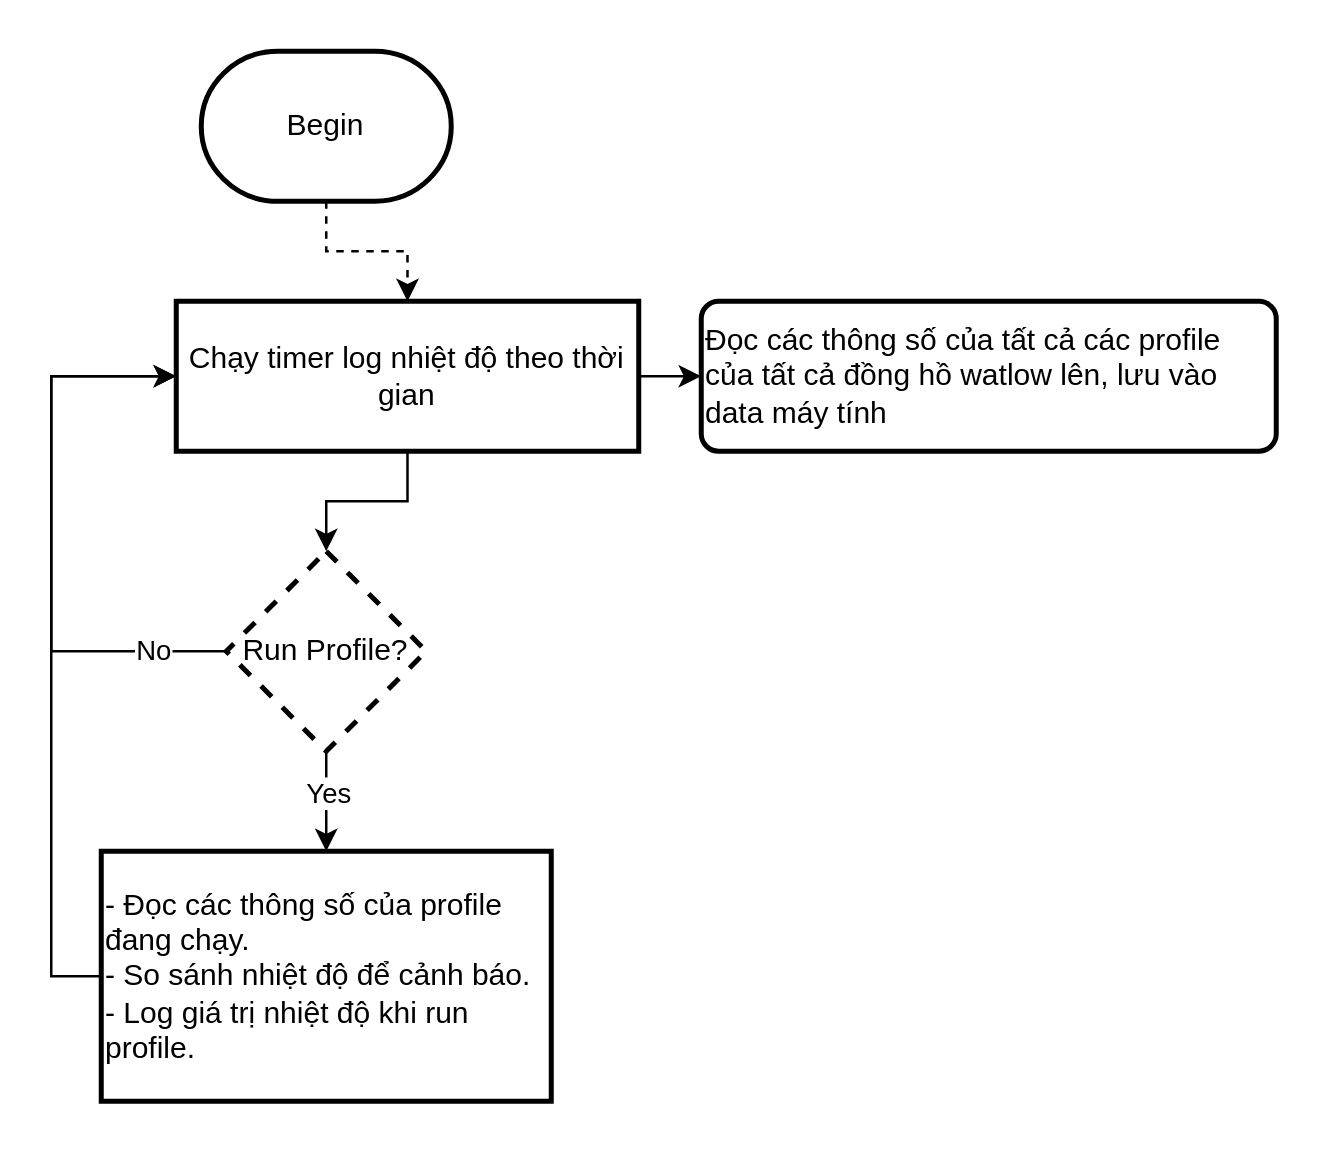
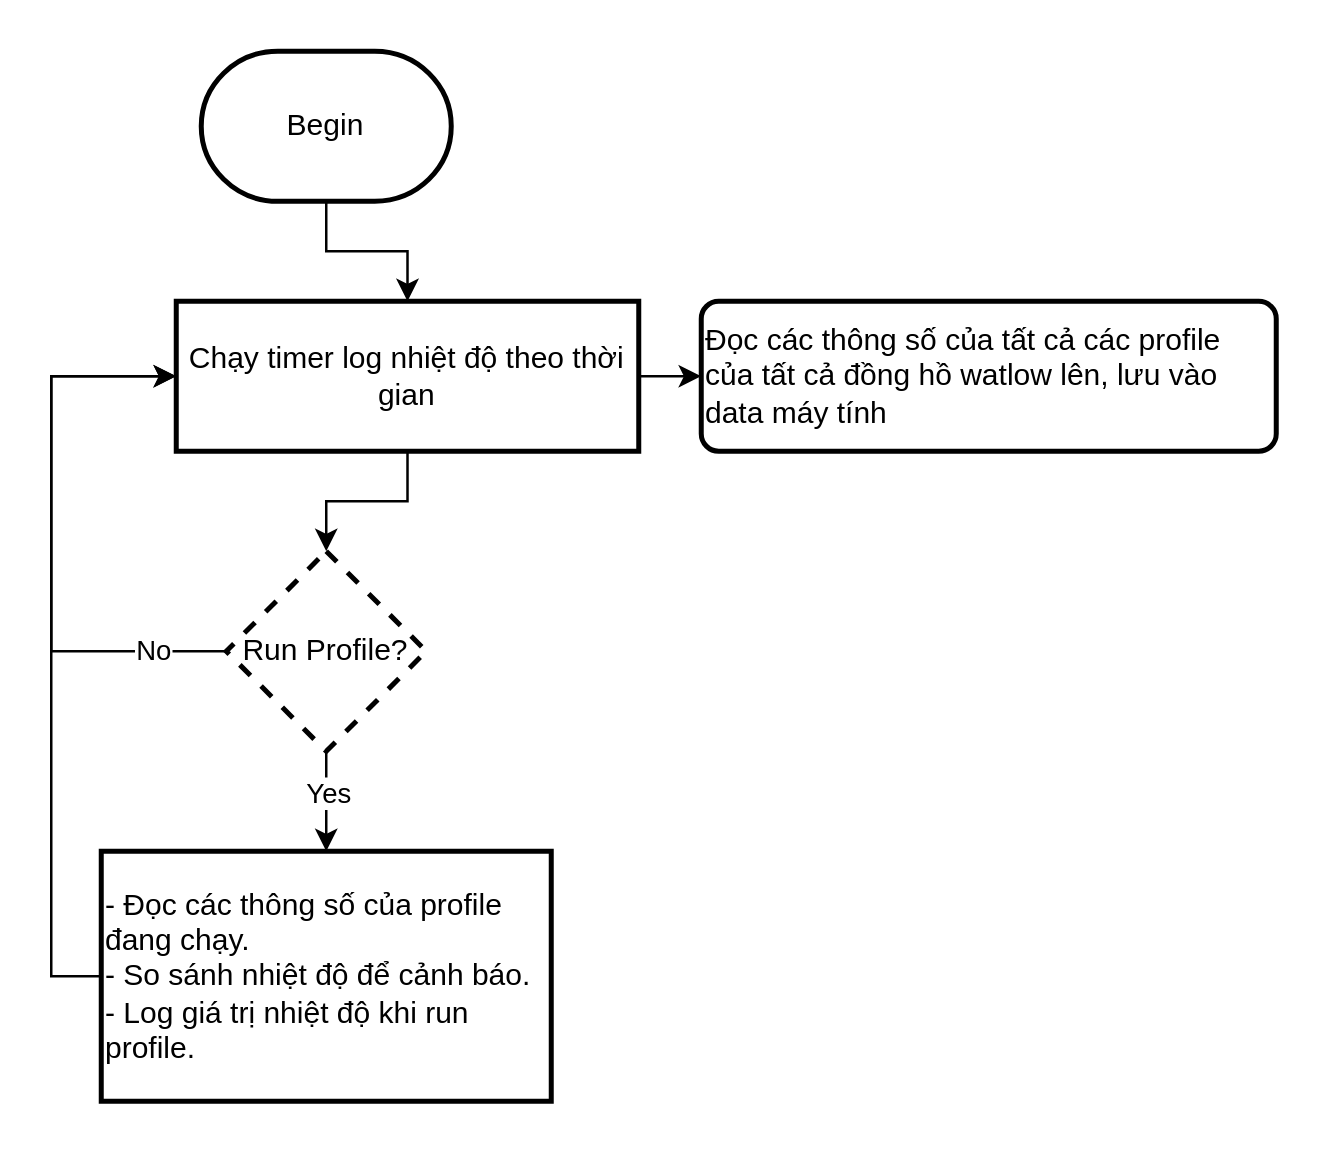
(361, 251) -> (361, 251)
